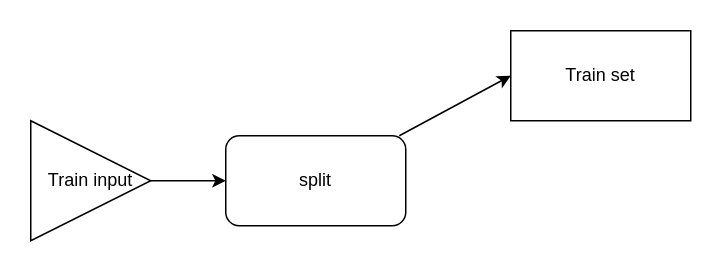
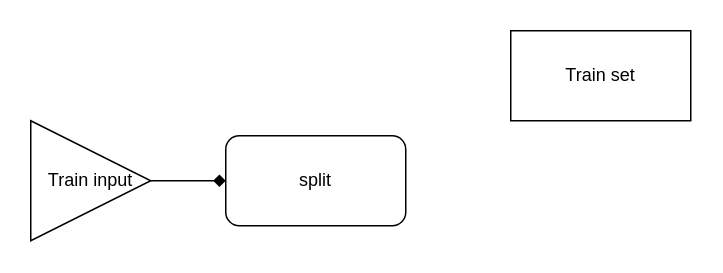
(450, 108) -> none
(214, 181) -> (213, 181)
